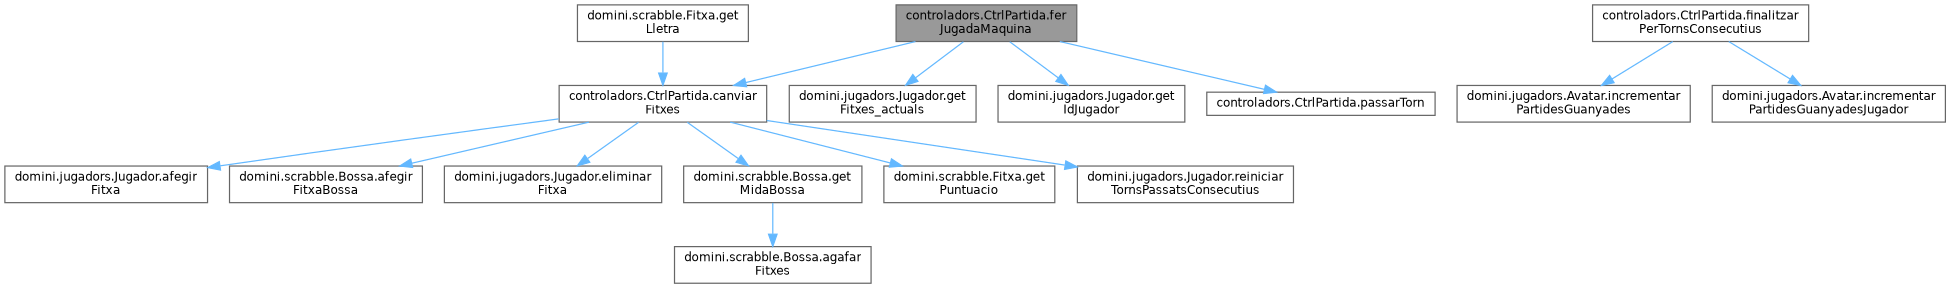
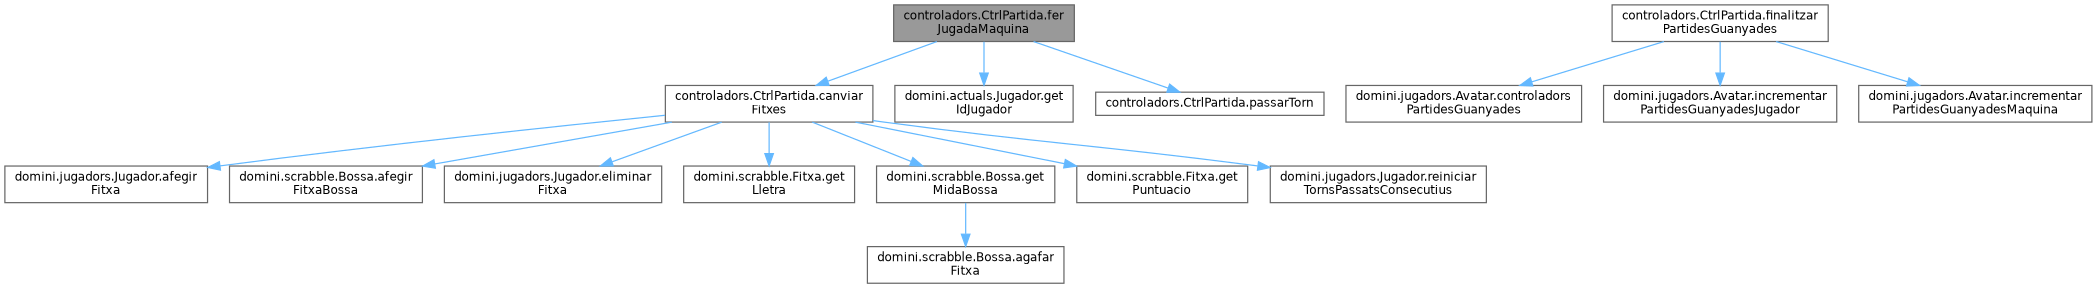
(1701, 23) -> (1720, 23)
(663, 57) -> (769, 138)
(883, 104) -> none
(1091, 104) -> (984, 104)
(1574, 104) -> (1464, 104)
none -> (1975, 104)
(773, 265) -> (966, 265)
